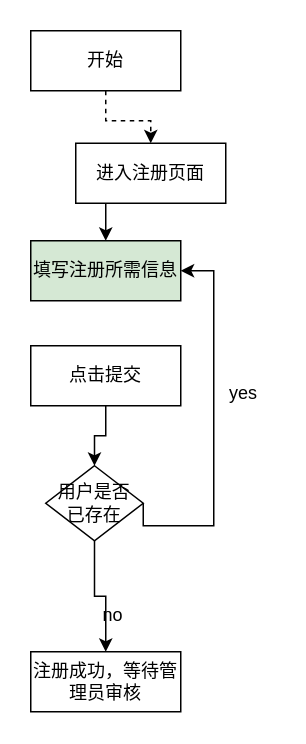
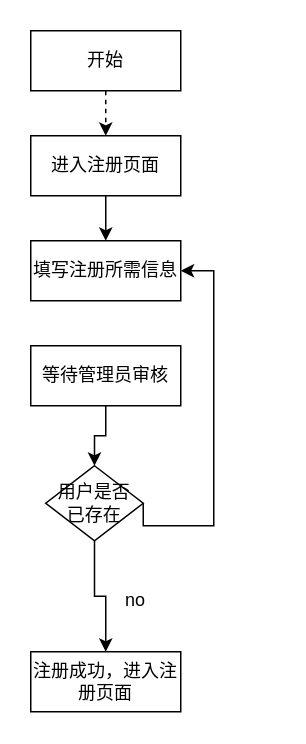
(151, 173) -> (106, 166)
(106, 271) -> (106, 271)
(106, 376) -> (106, 376)
(244, 394) -> none
(113, 616) -> (136, 601)
(106, 682) -> (106, 682)
